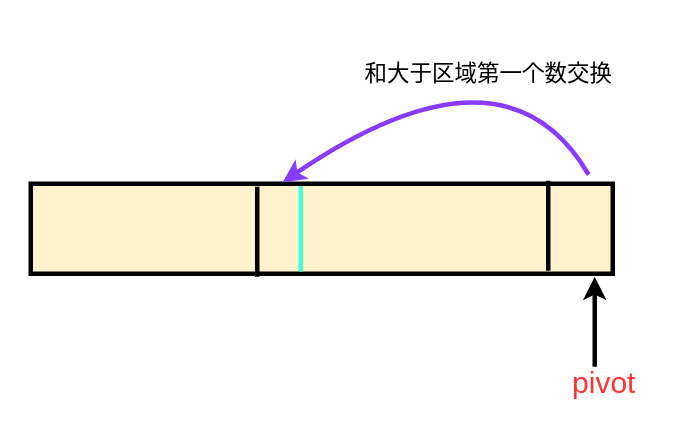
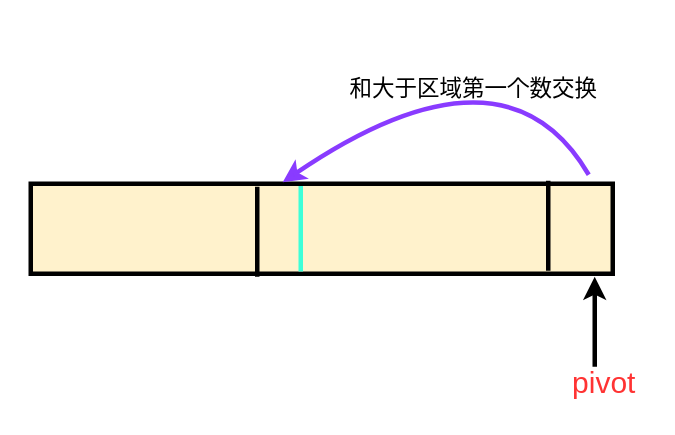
(488, 70) -> (473, 85)
